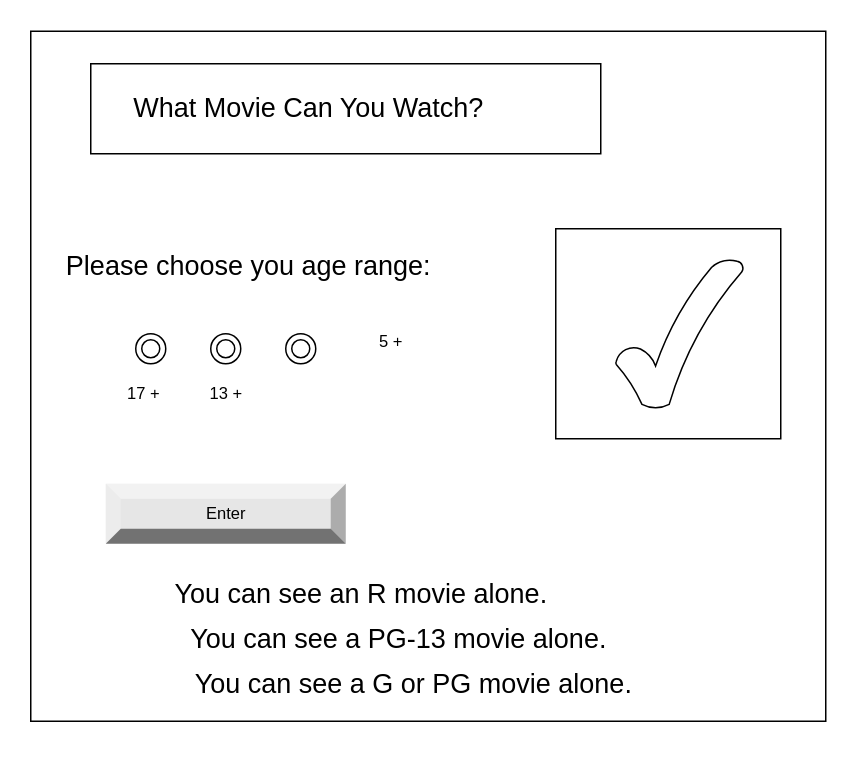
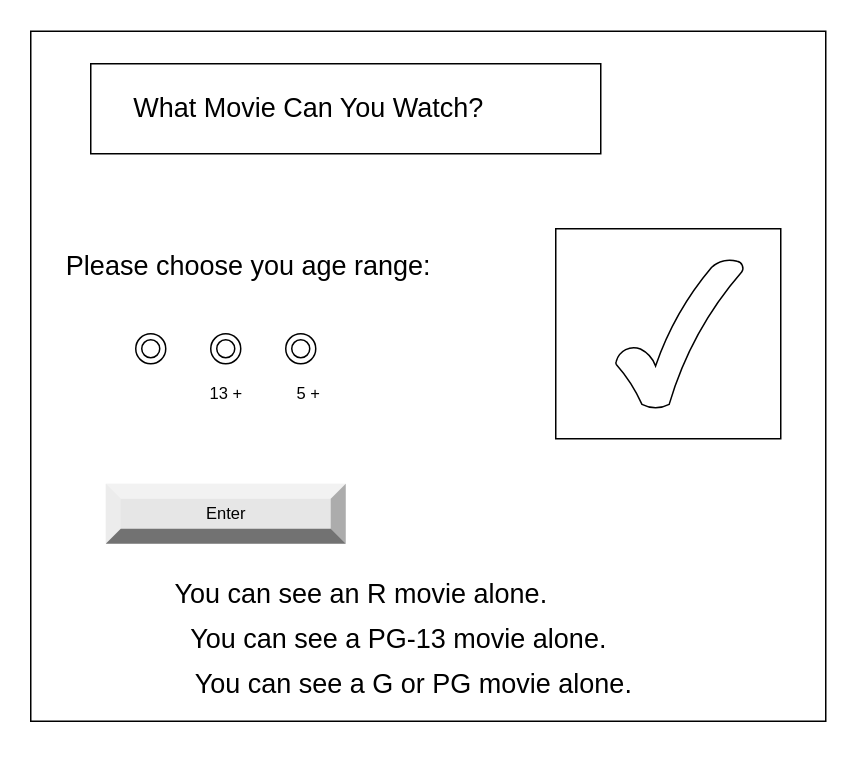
(391, 341) -> (308, 394)
(143, 394) -> none
